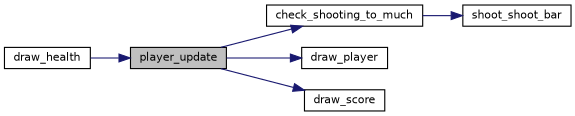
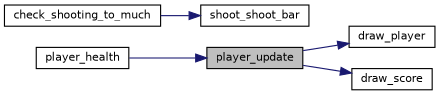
(256, 38) -> none
(47, 58) -> (83, 58)
